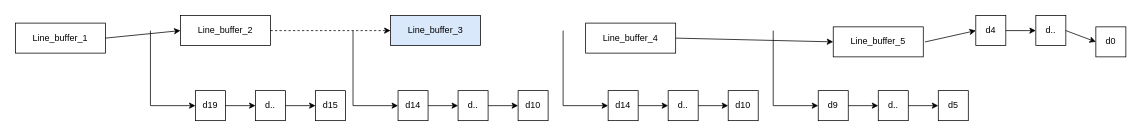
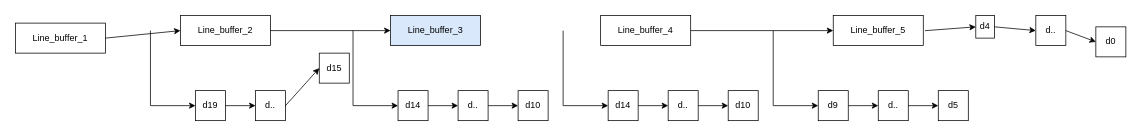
(327, 30) -> (327, 30)
(990, 30) -> (985, 27)
(630, 38) -> (645, 30)
(878, 42) -> (878, 30)
(330, 105) -> (334, 68)
